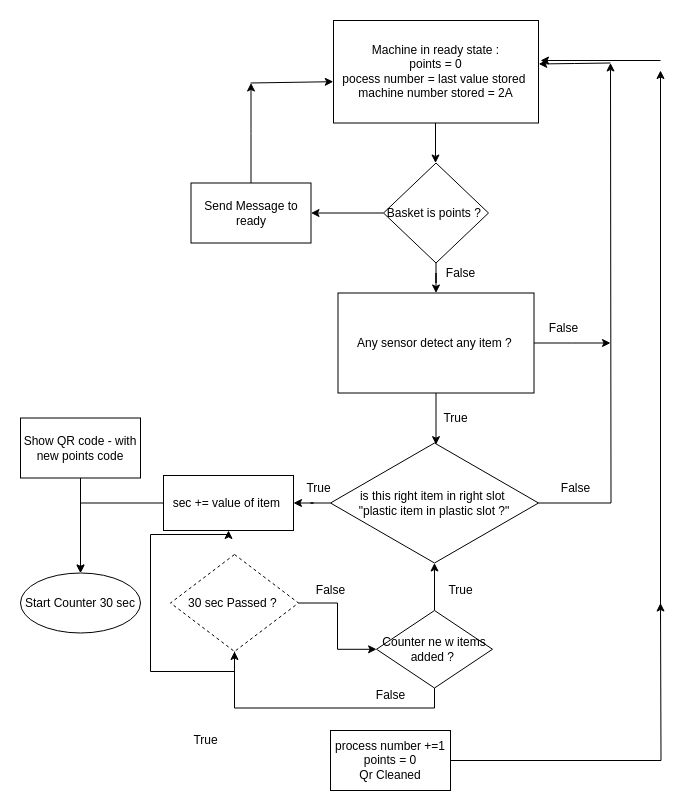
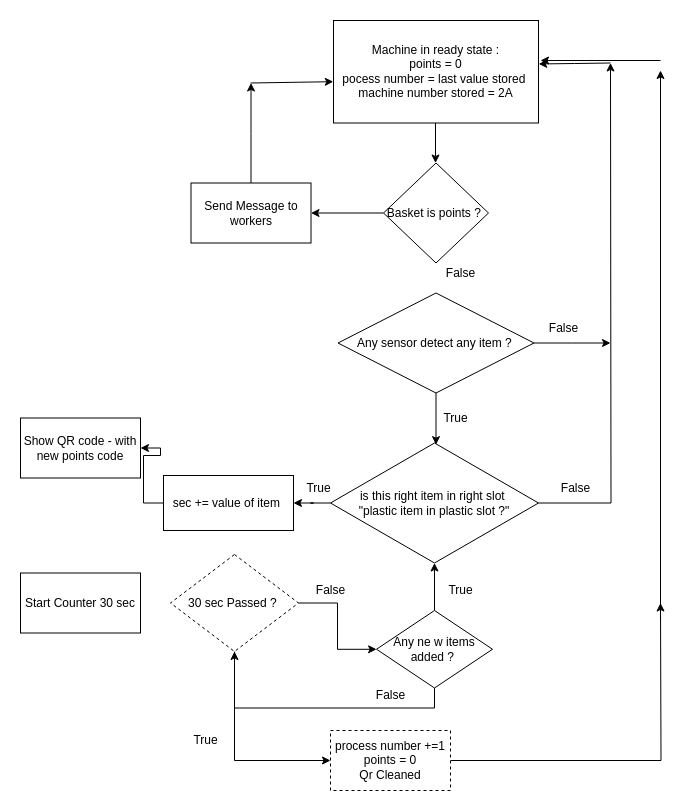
(252, 214) -> (252, 214)
(436, 282) -> none
(436, 343) -> (436, 343)
(81, 489) -> none
(114, 503) -> (144, 462)
(81, 603) -> (81, 603)
(151, 605) -> (254, 761)
(435, 650) -> (435, 650)
(391, 761) -> (391, 761)
